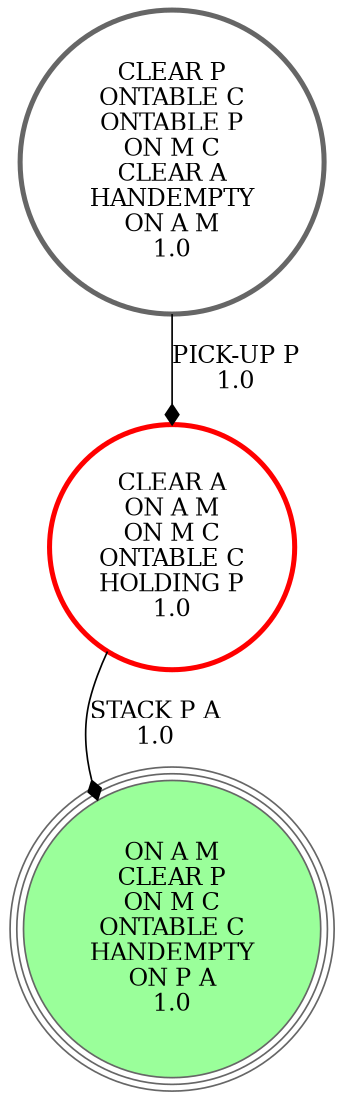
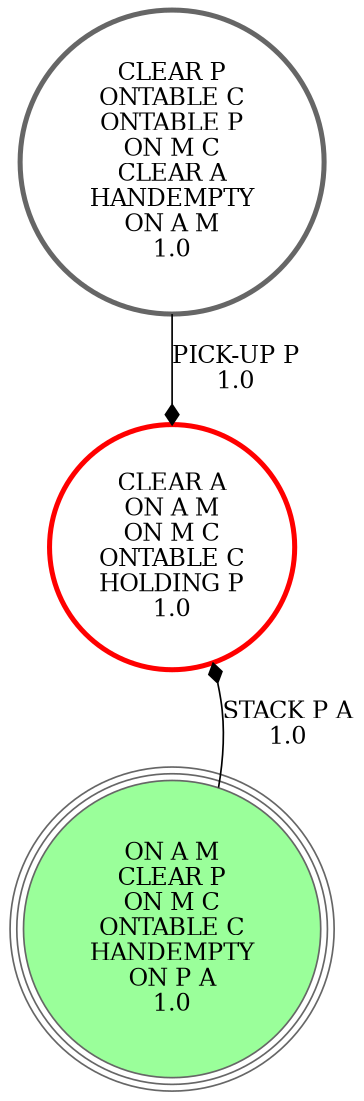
(87, 714) -> (223, 735)
